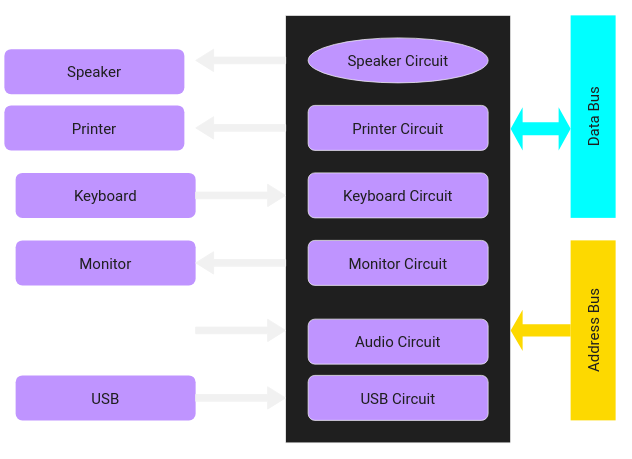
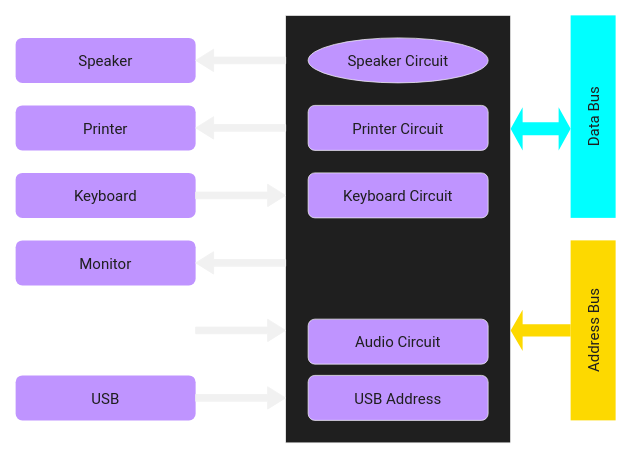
(94, 72) -> (105, 60)
(94, 128) -> (105, 128)
(398, 263) -> none
(398, 398) -> (398, 398)
